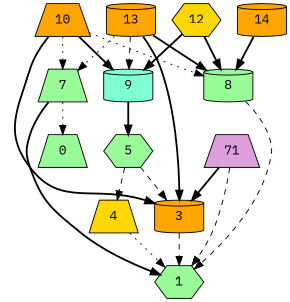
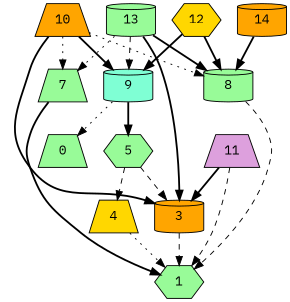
(131, 20) -> (131, 20)
(63, 114) -> (98, 116)
(232, 151) -> (232, 151)
